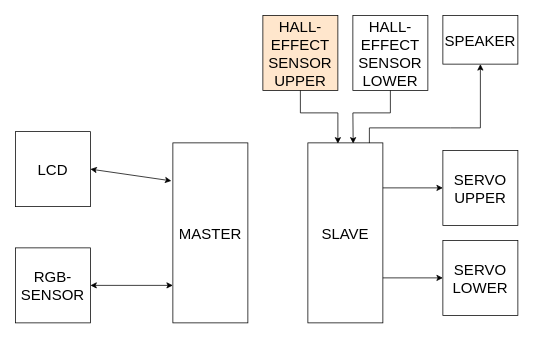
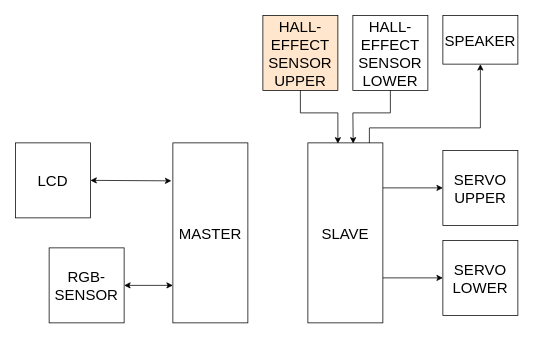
(53, 169) -> (53, 180)
(53, 285) -> (87, 285)
